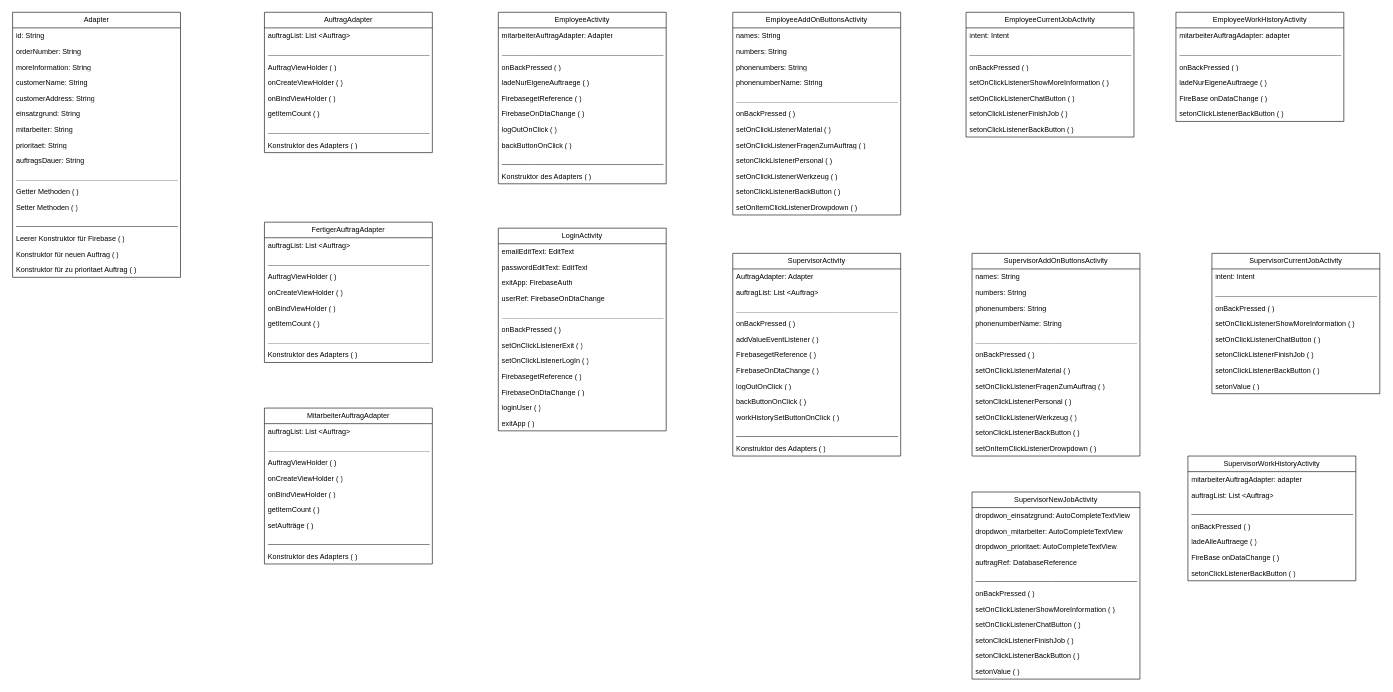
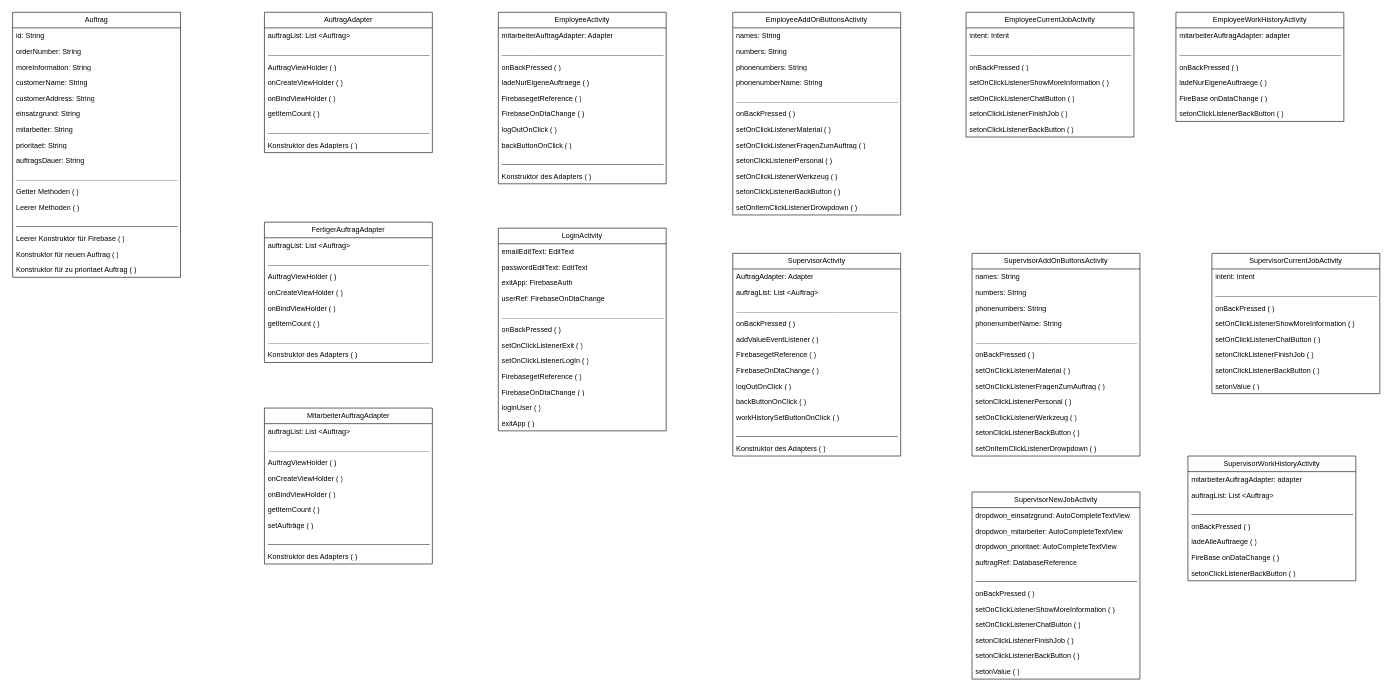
(96, 20) -> (96, 20)
(51, 208) -> (51, 208)
